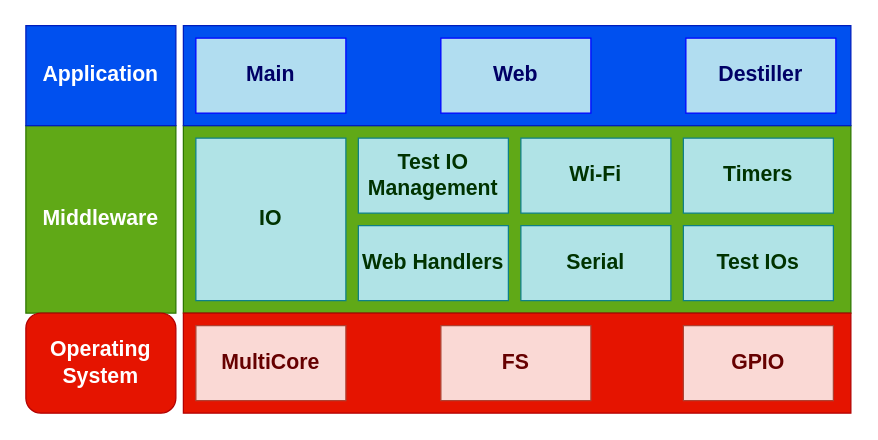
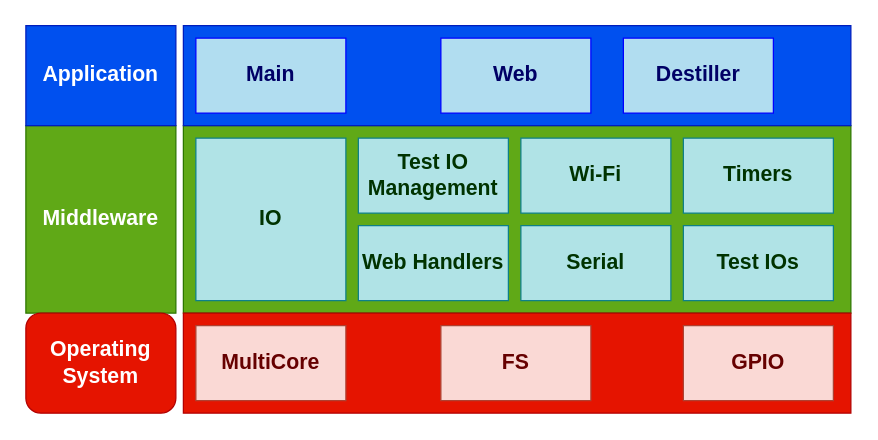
(761, 76) -> (698, 76)
